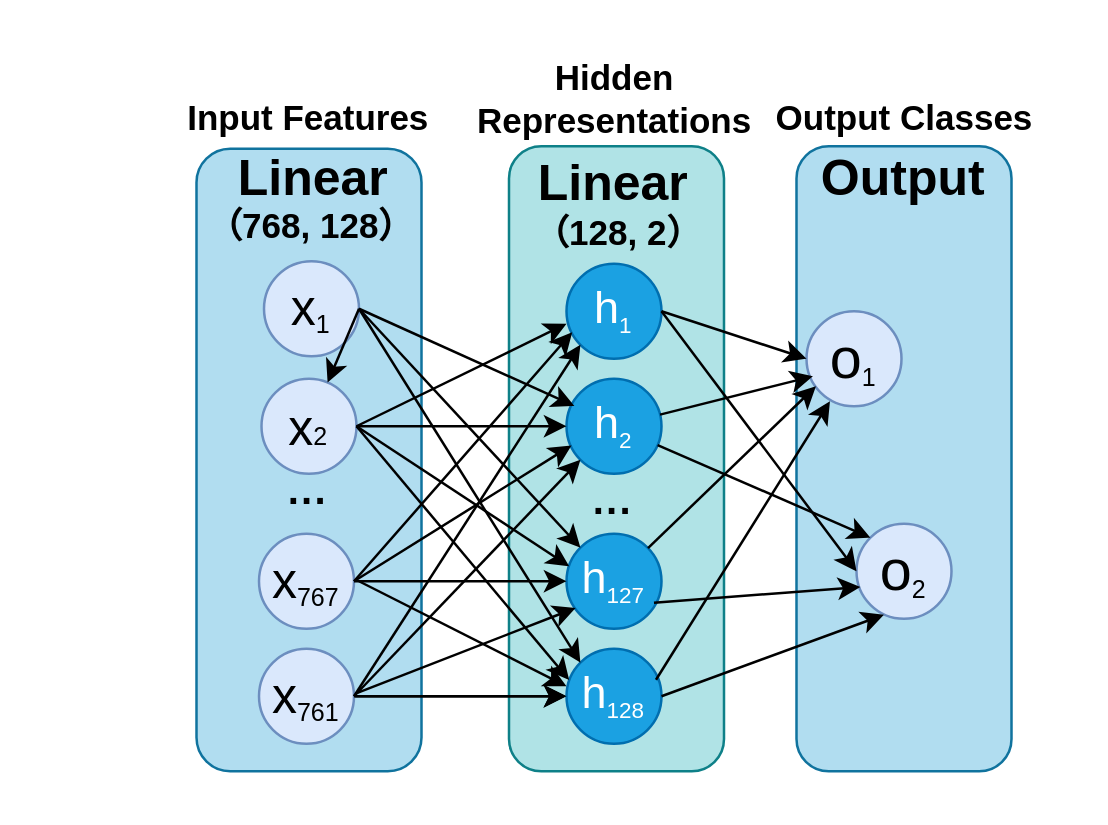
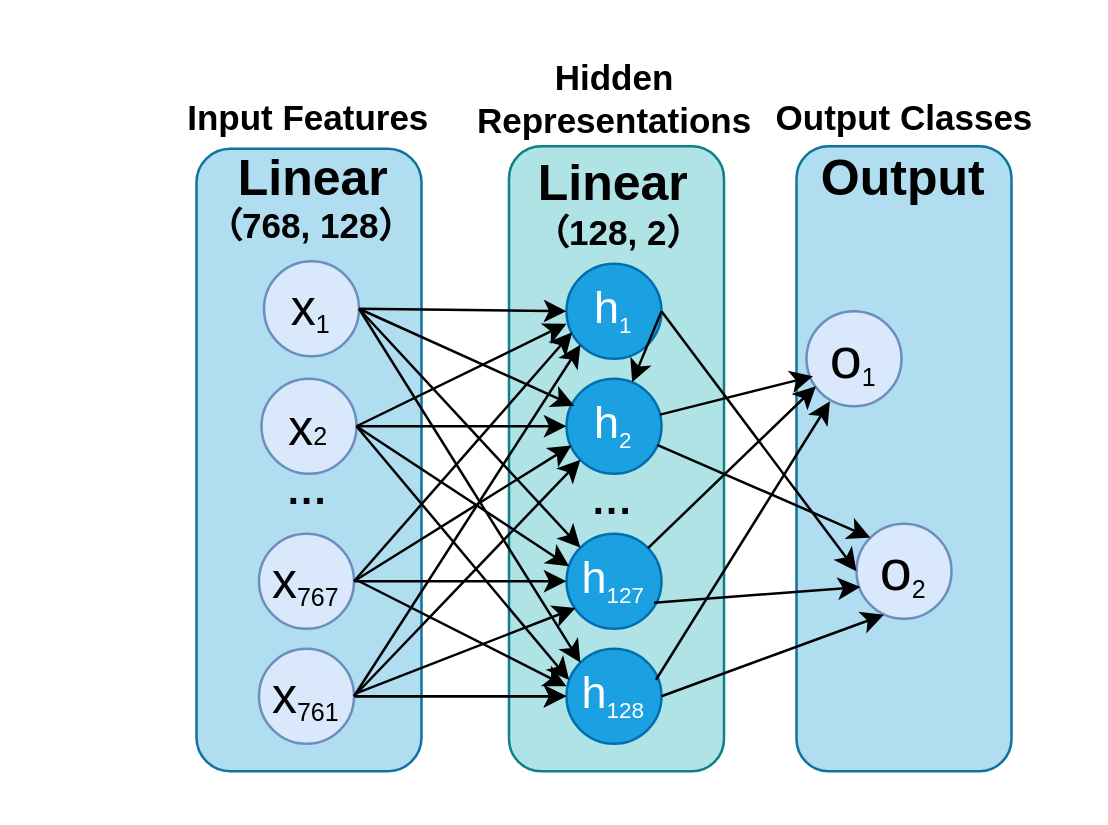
(726, 333) -> (650, 339)
(345, 341) -> (460, 310)
